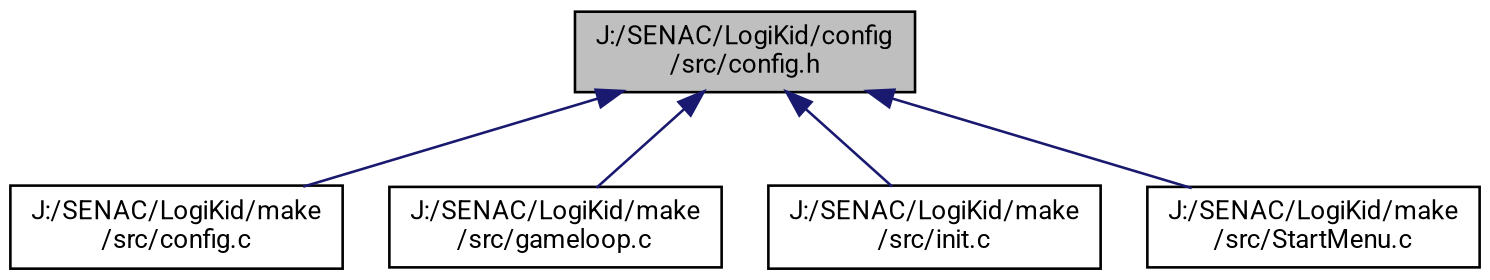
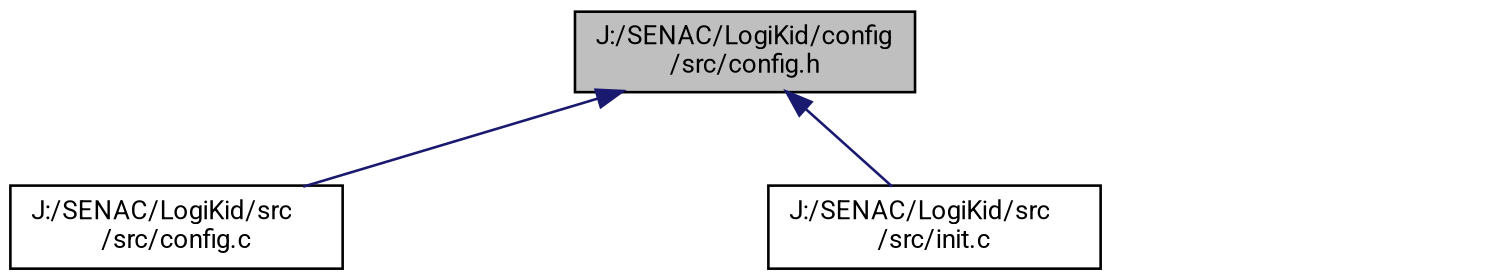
(177, 227) -> (177, 227)
(556, 227) -> none
(934, 227) -> (934, 227)
(1313, 227) -> none
